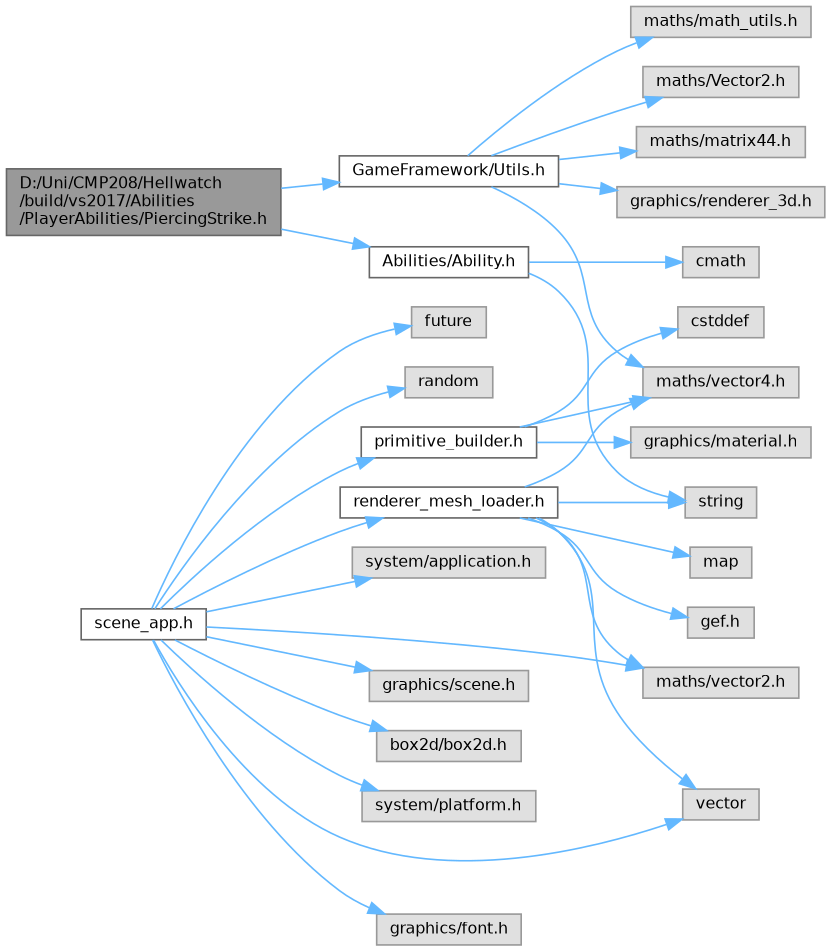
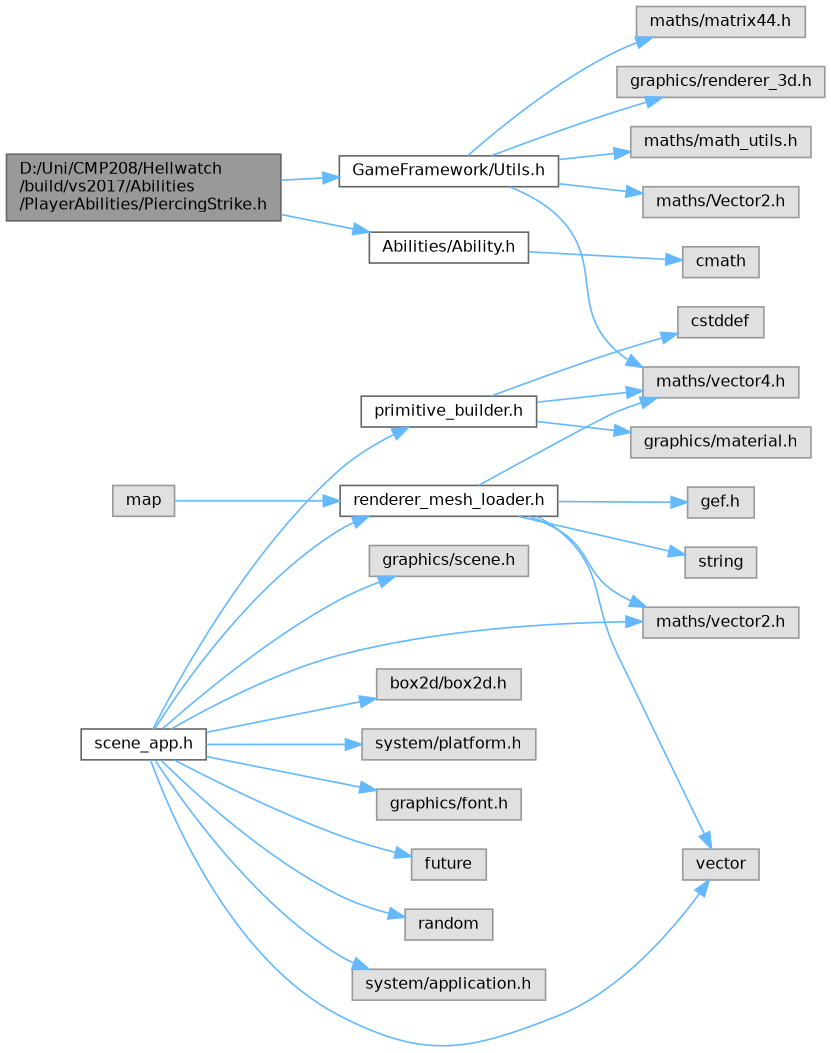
(588, 400) -> none
(597, 535) -> (249, 501)
